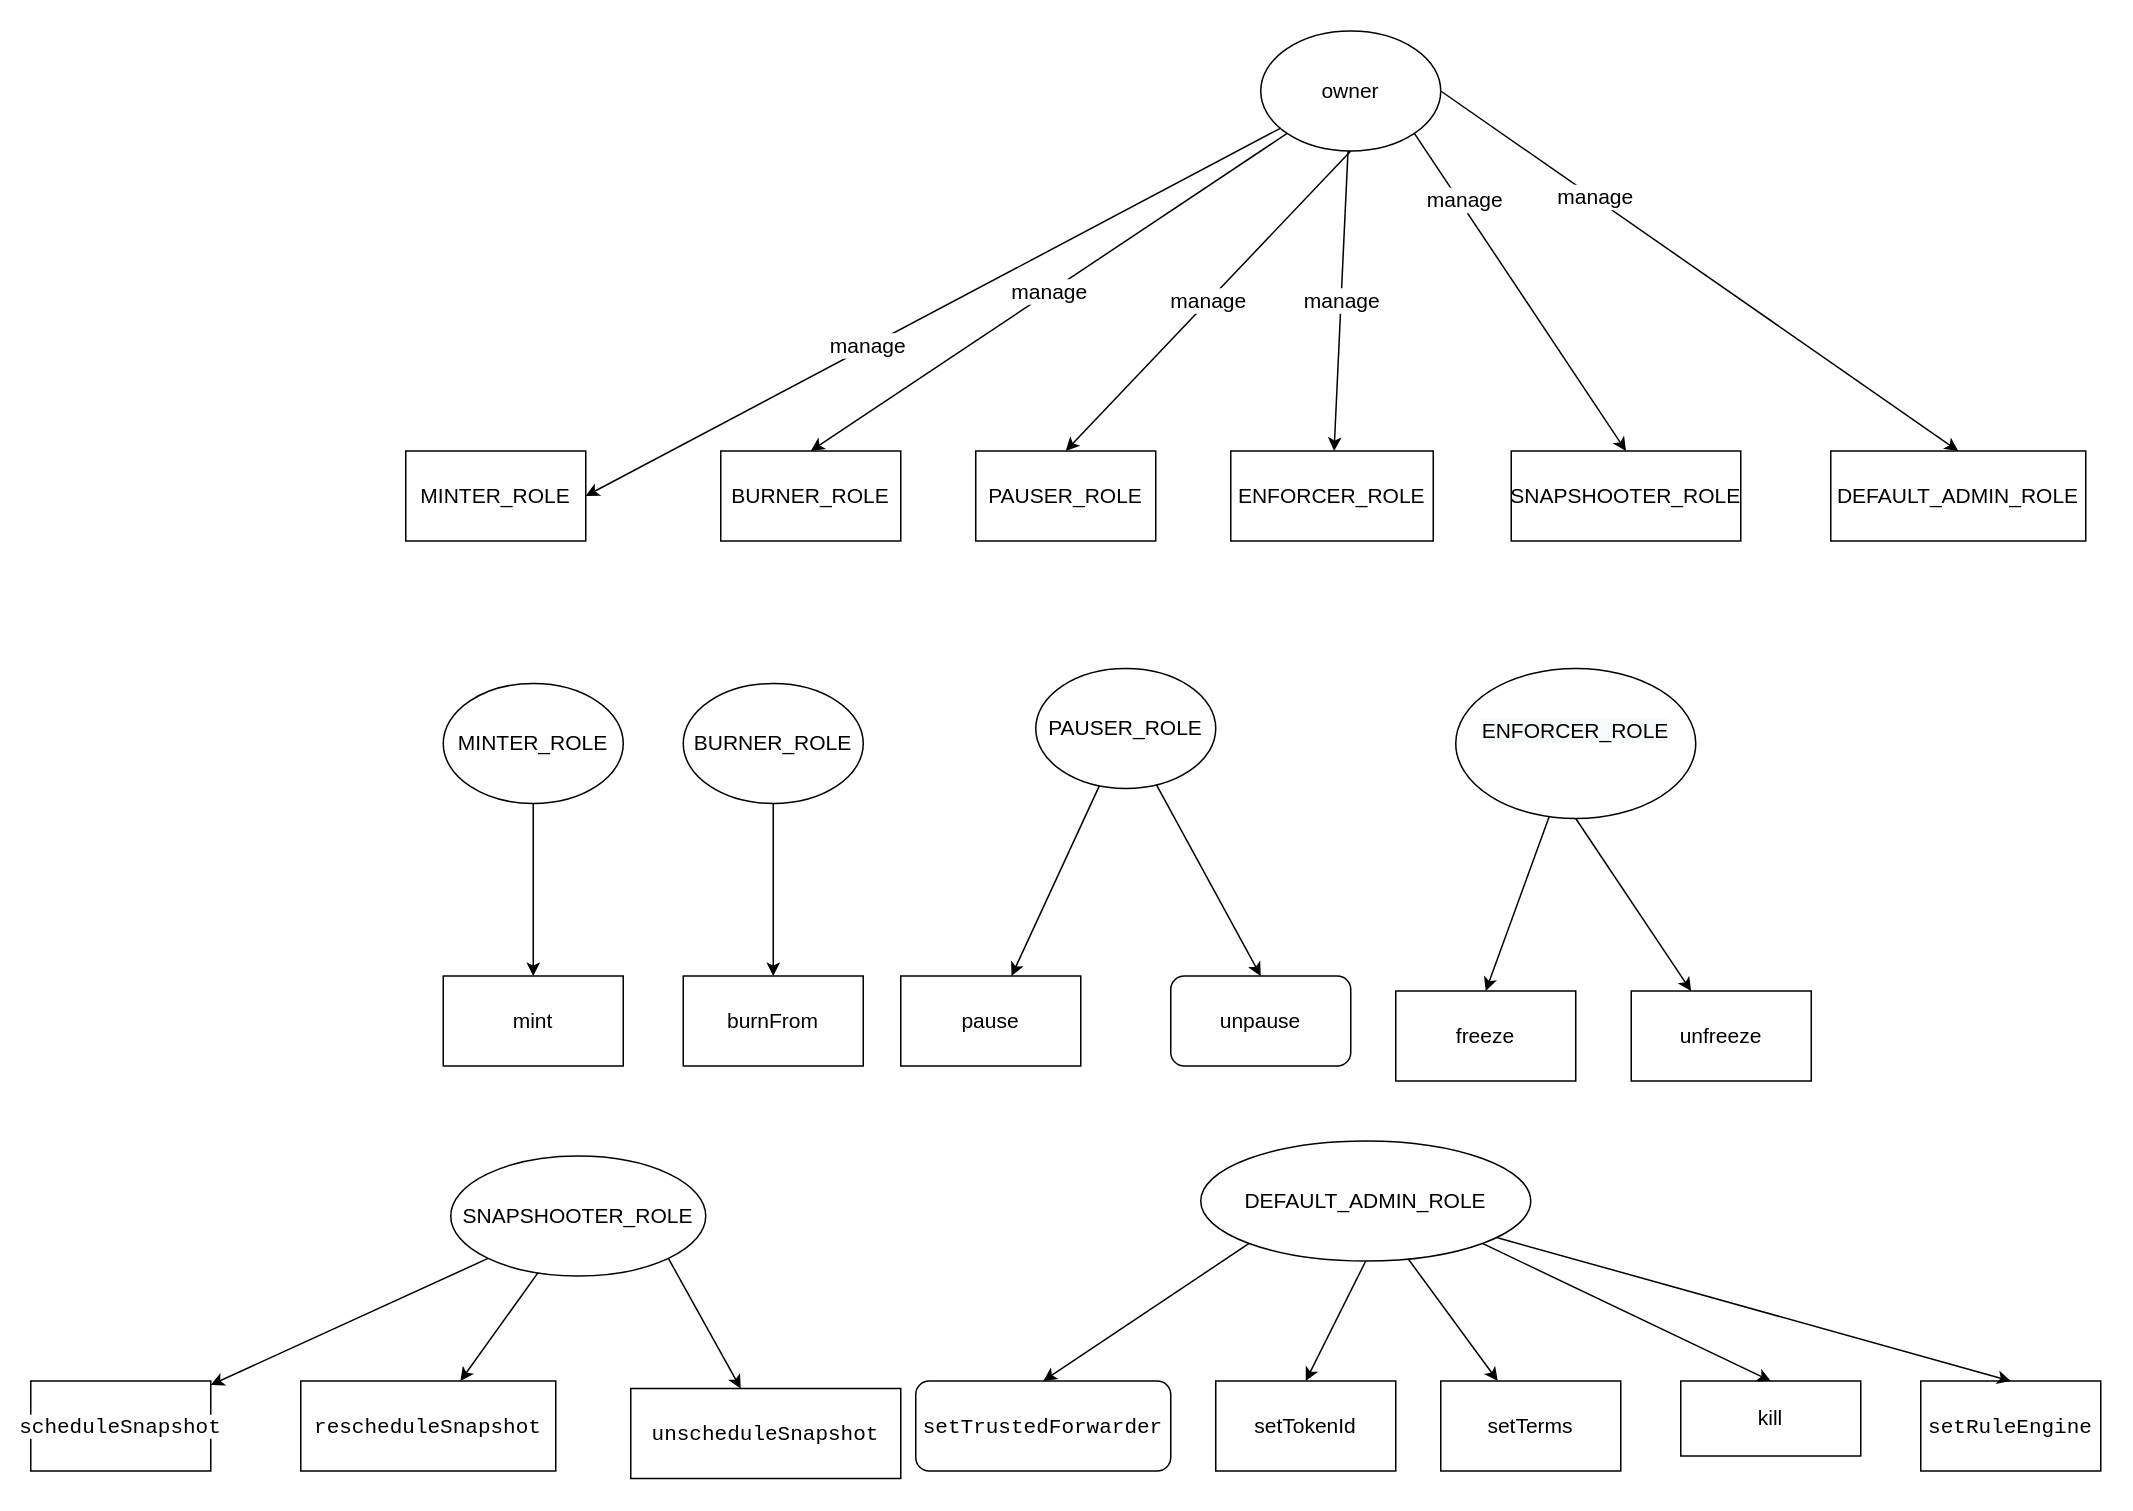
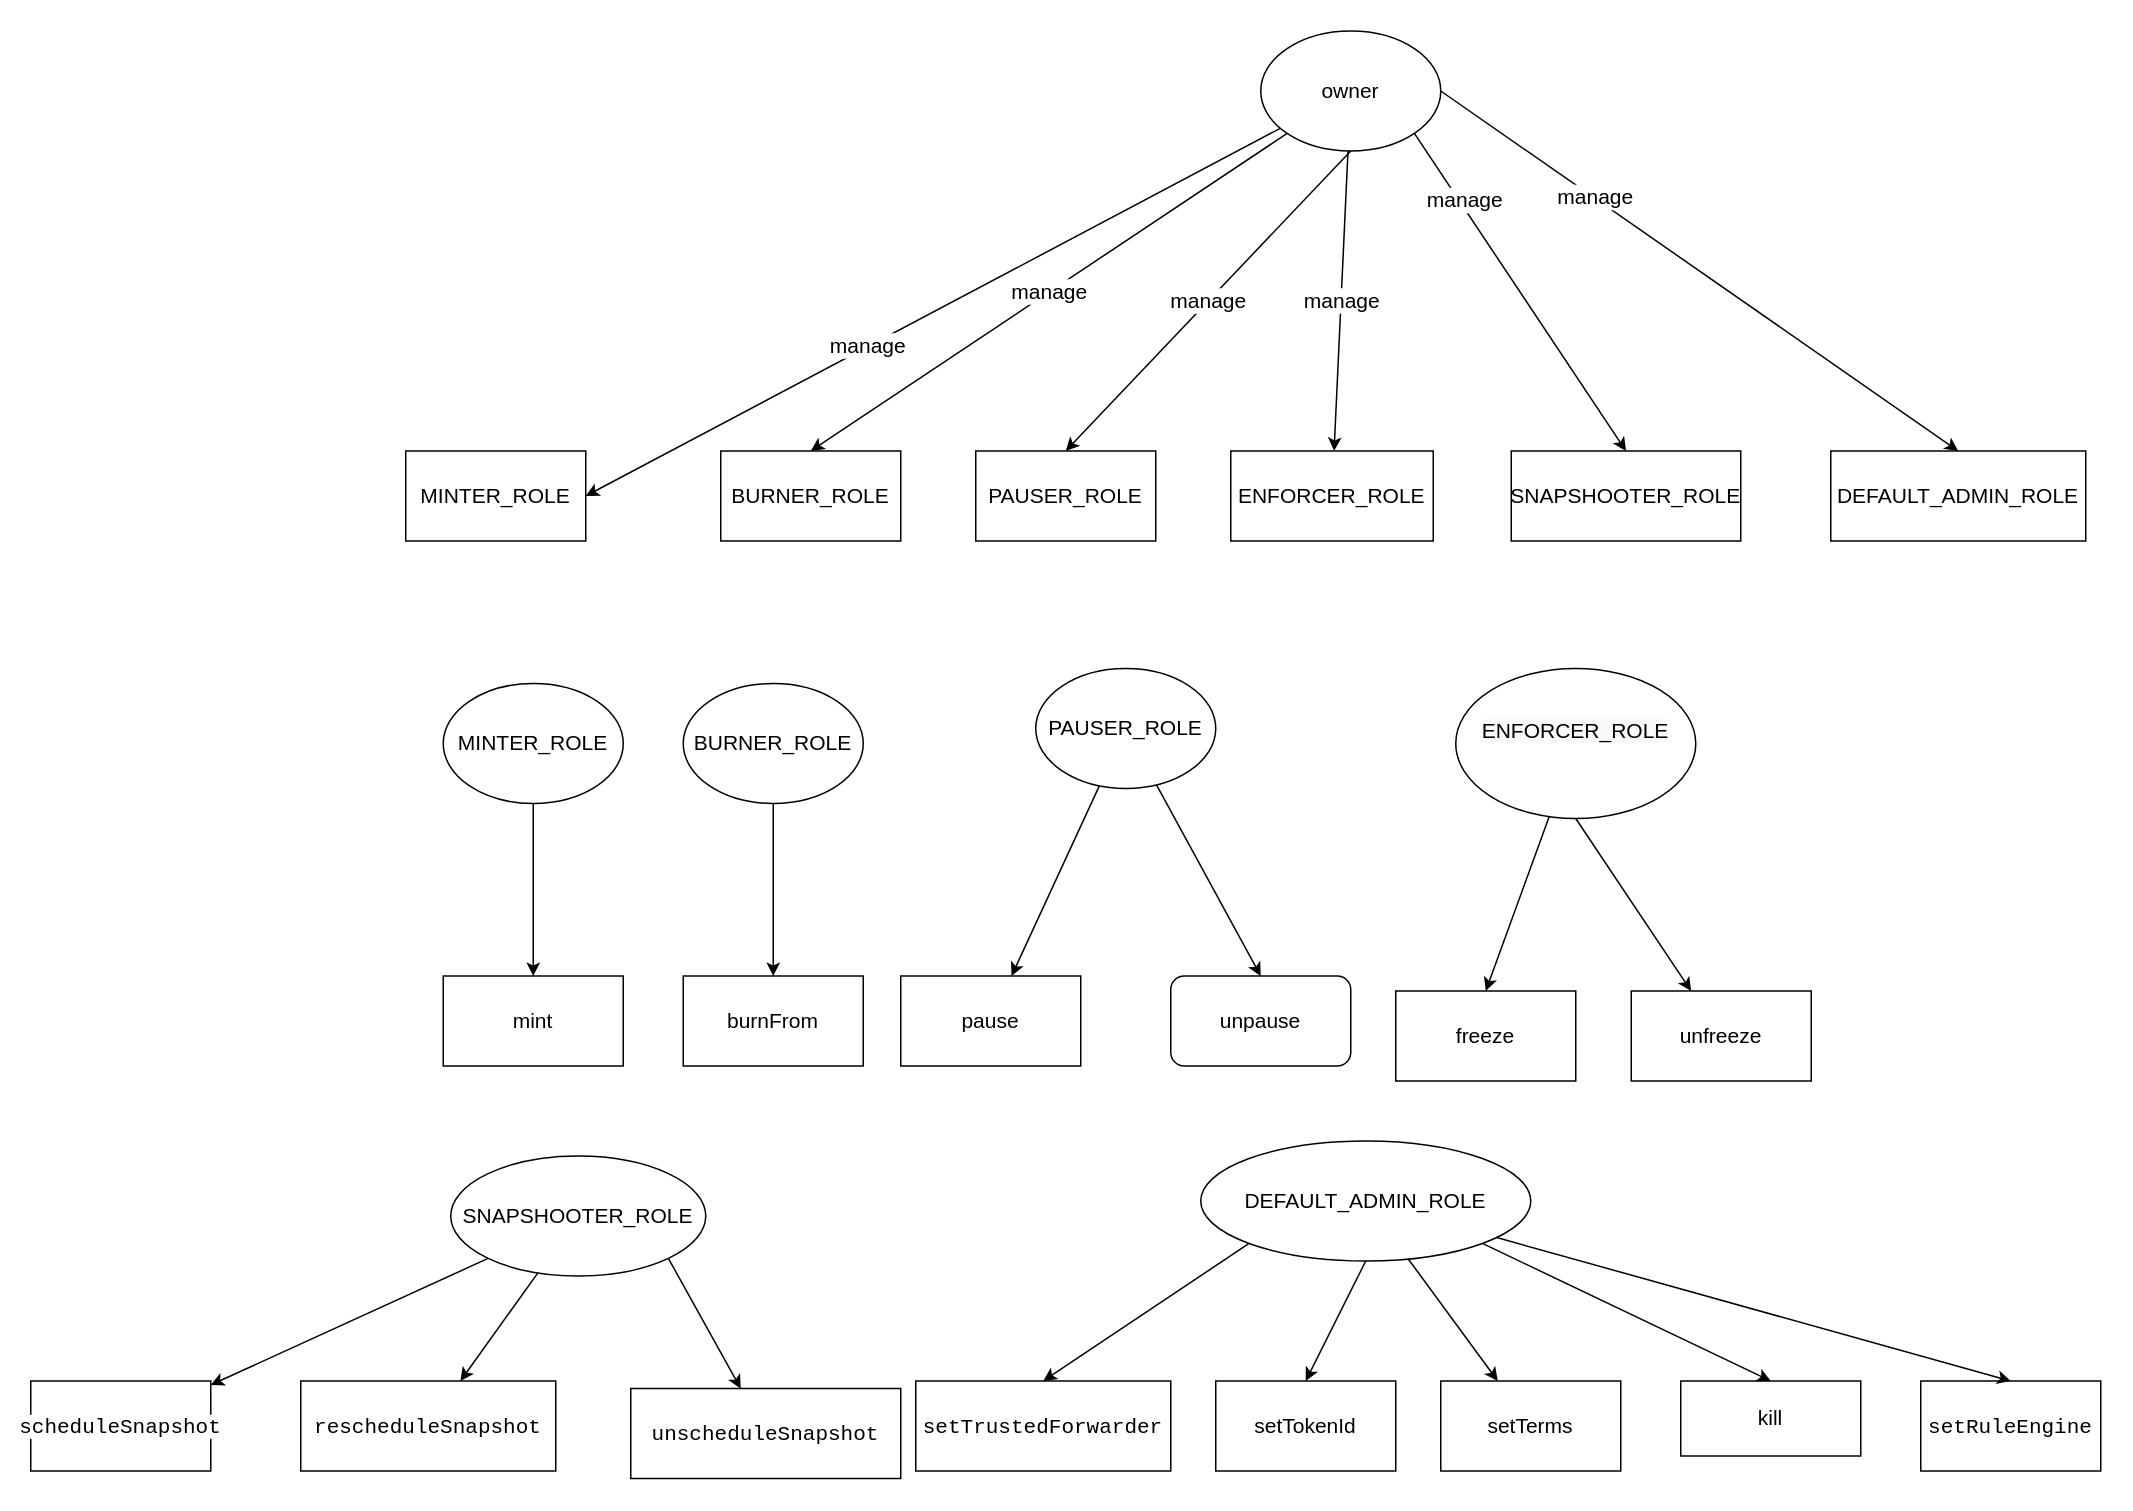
(1043, 1426) -> (1043, 1426)
